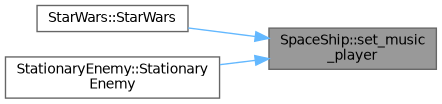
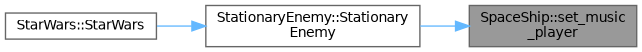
(222, 32) -> (174, 26)
